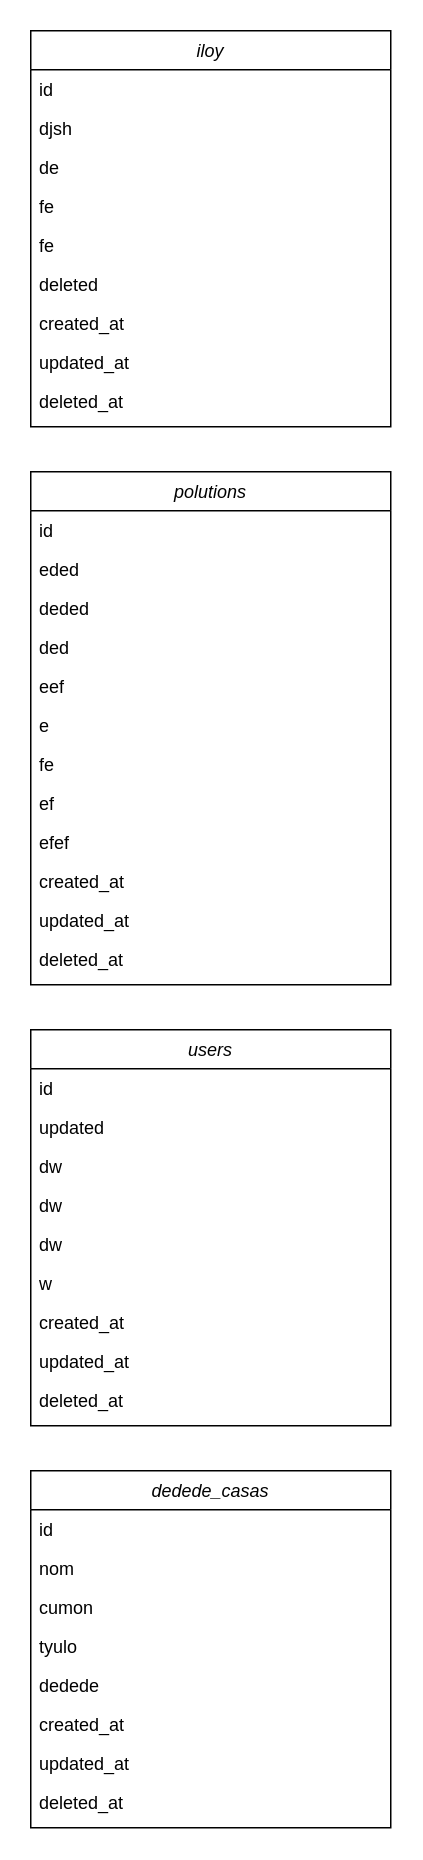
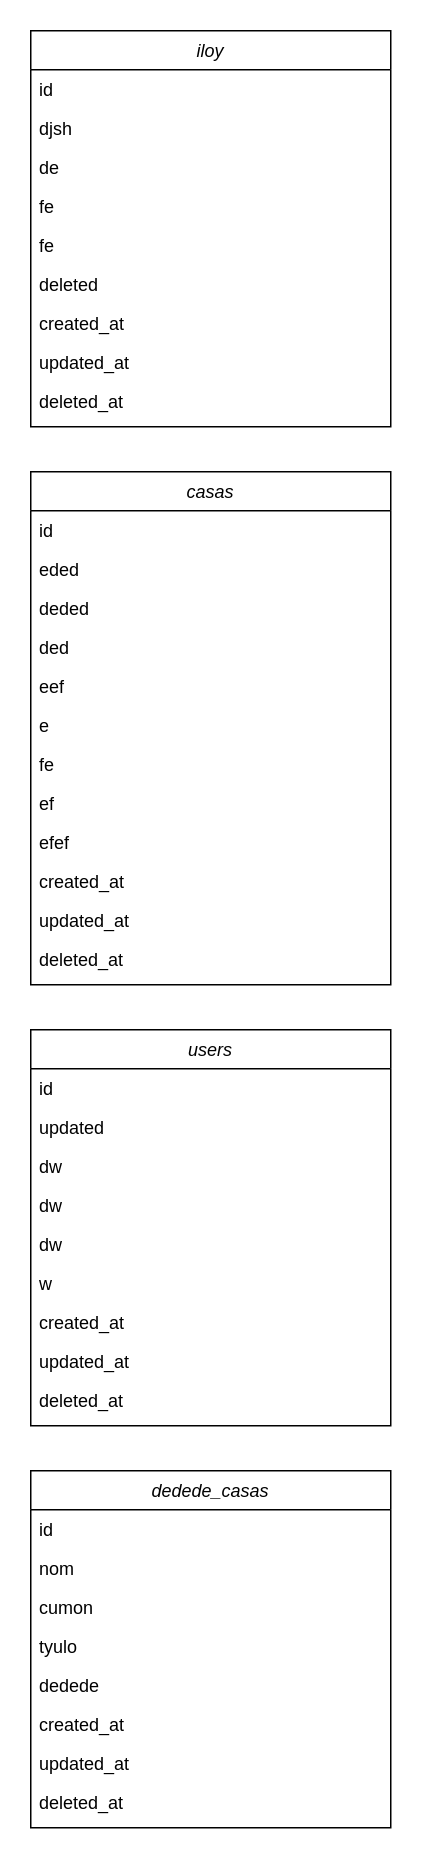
(210, 492) -> (210, 492)
